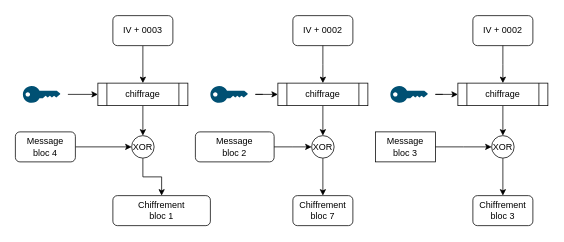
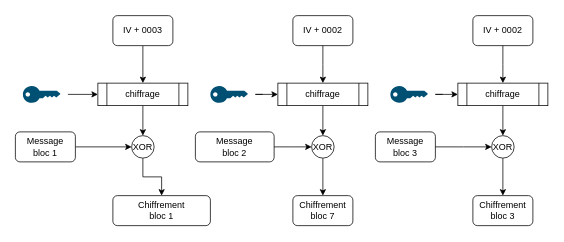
(45, 147) -> (45, 147)
(405, 147) -> (405, 147)
